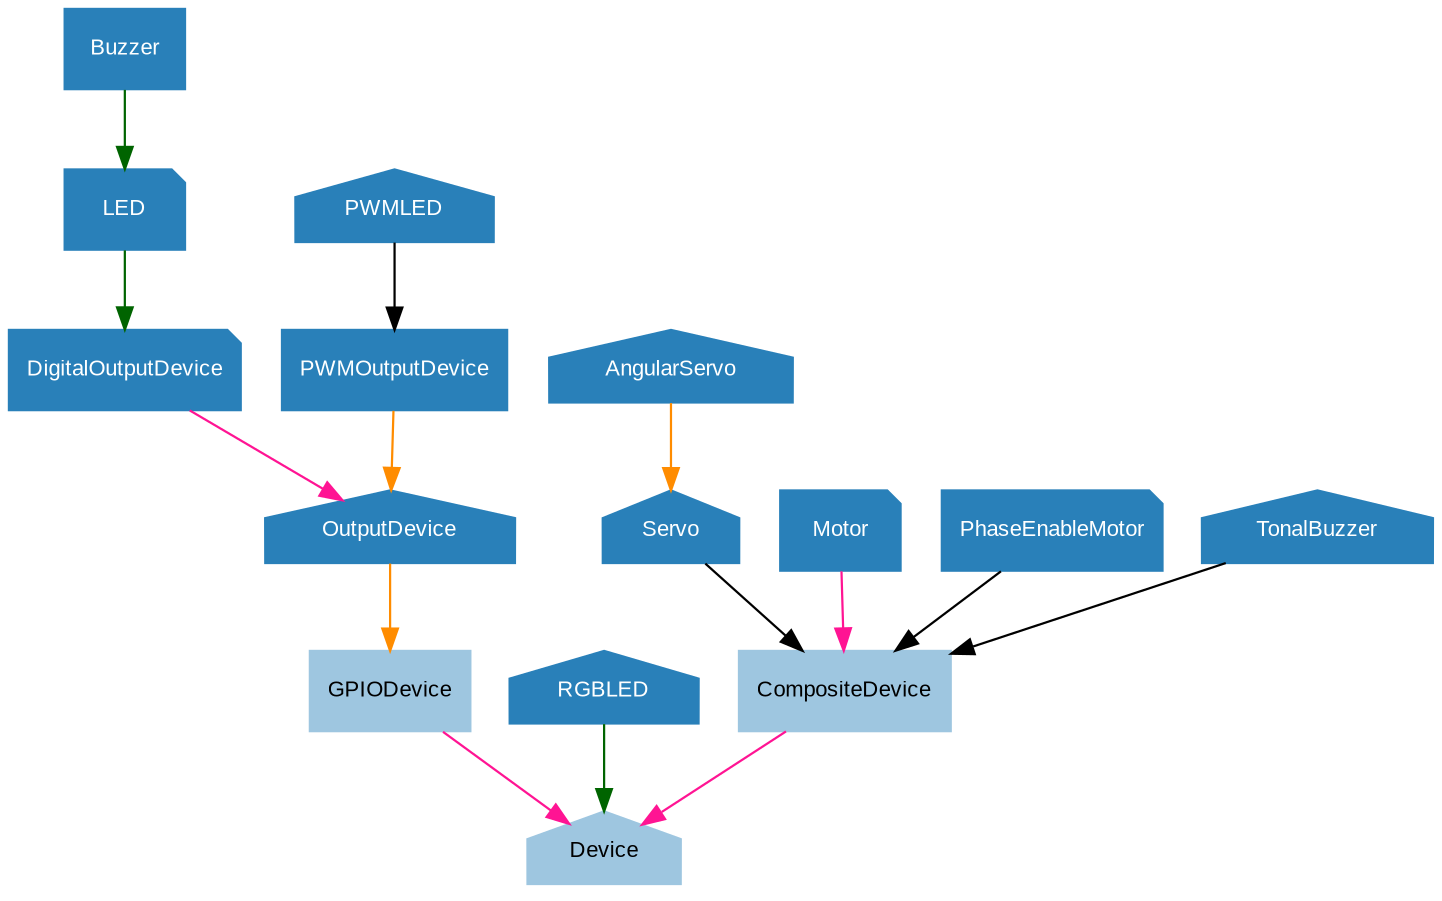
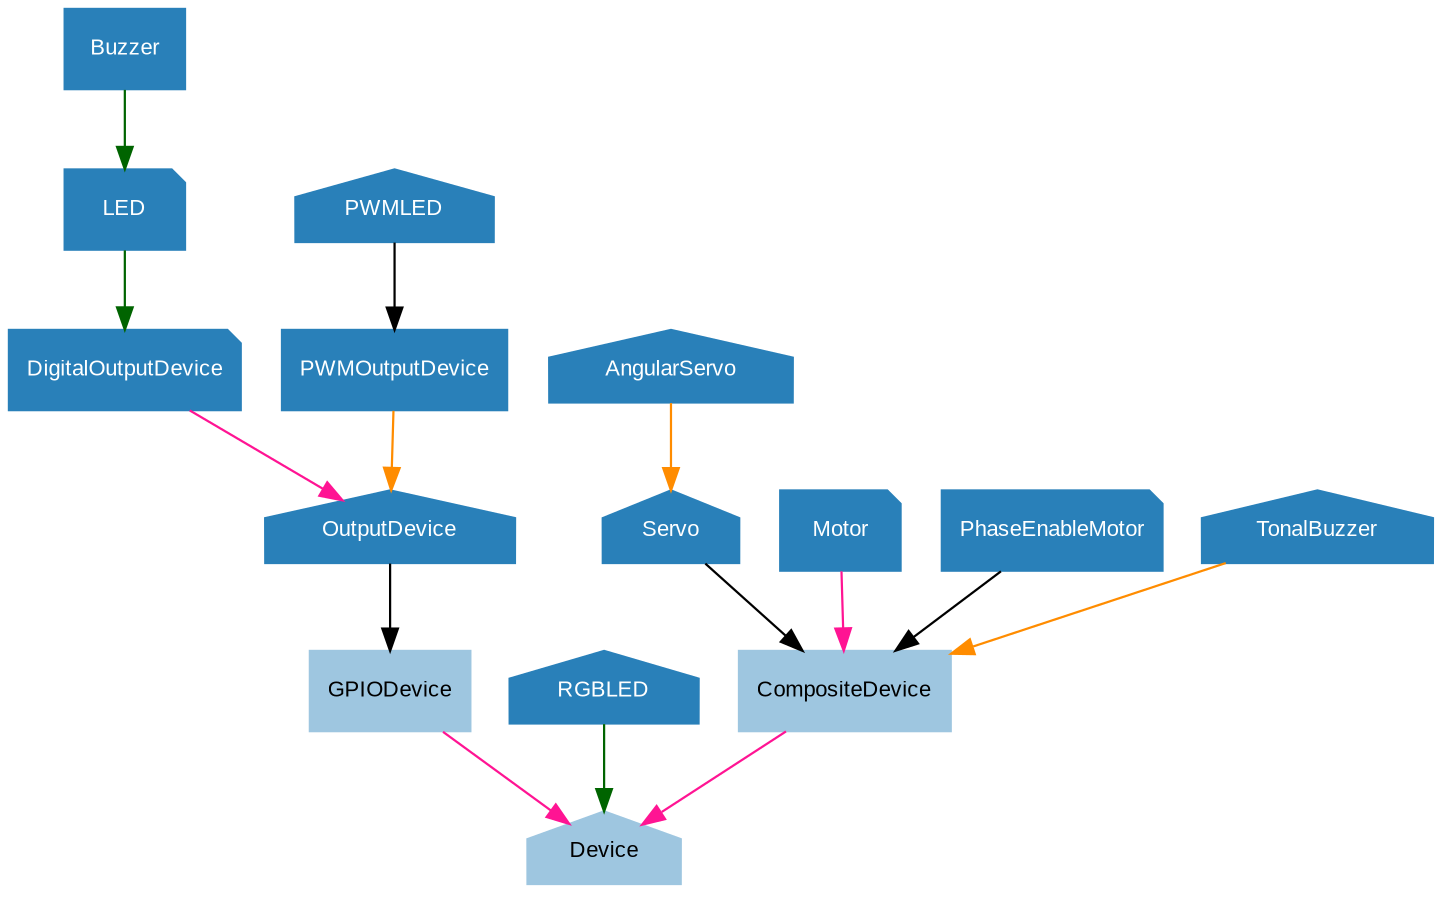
(390, 596) -> (390, 596)
(1099, 605) -> (1099, 605)
